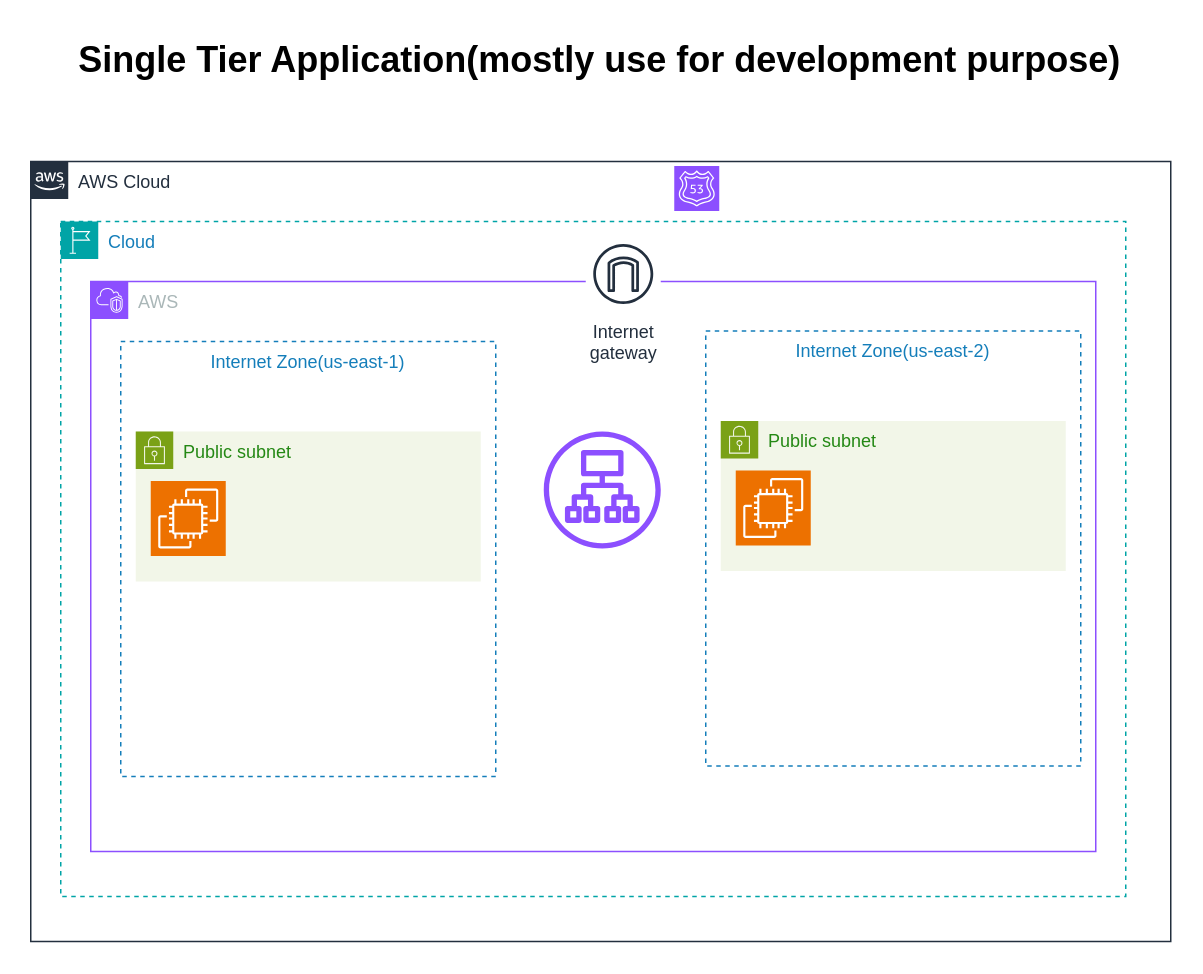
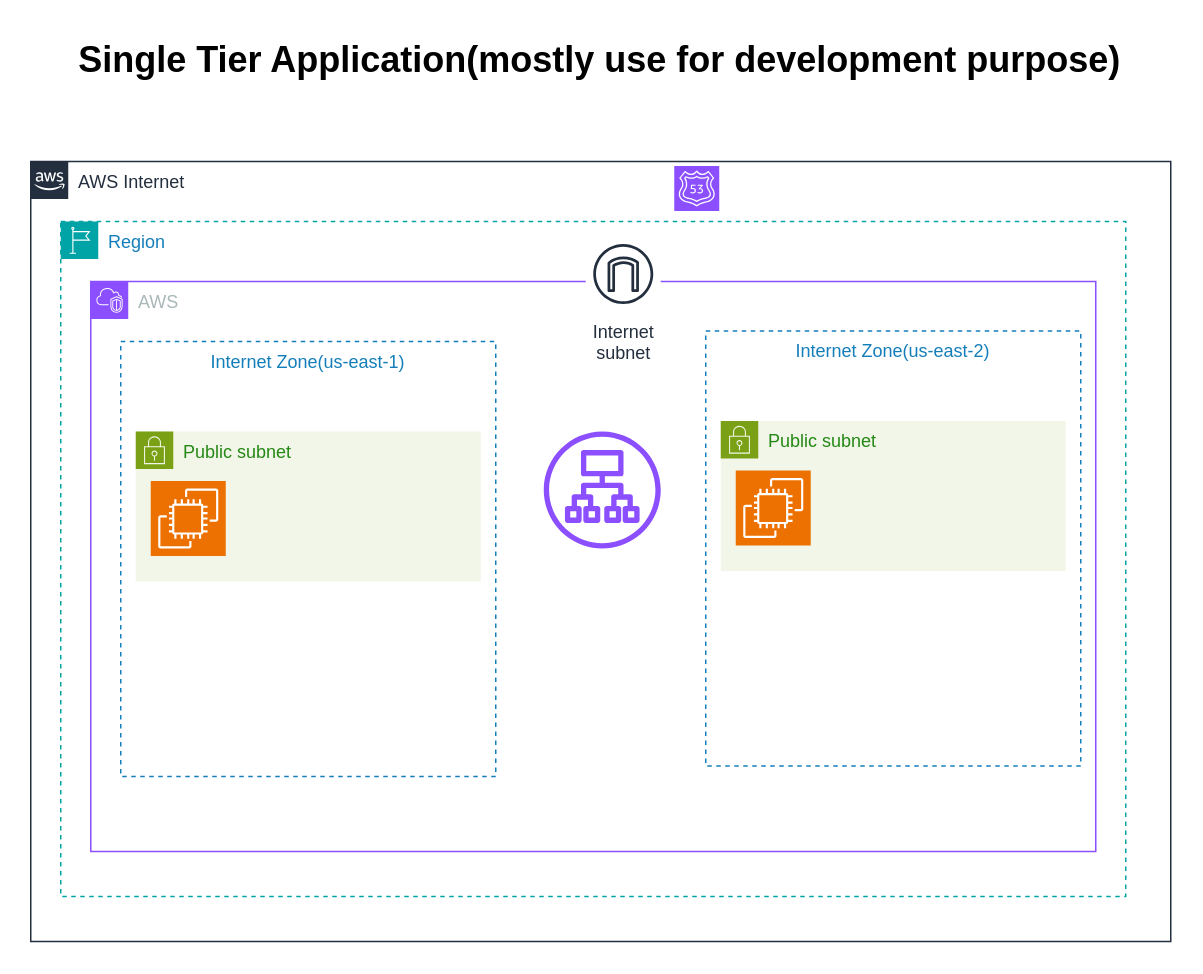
(119, 183) -> (137, 183)
(132, 243) -> (137, 243)
(624, 343) -> (624, 343)
